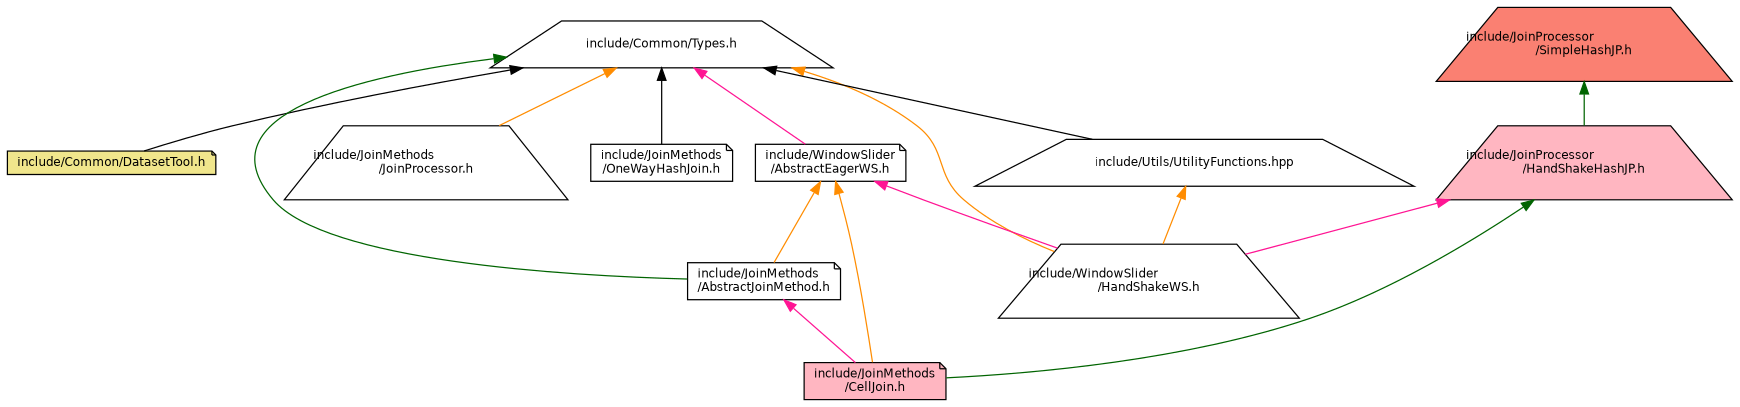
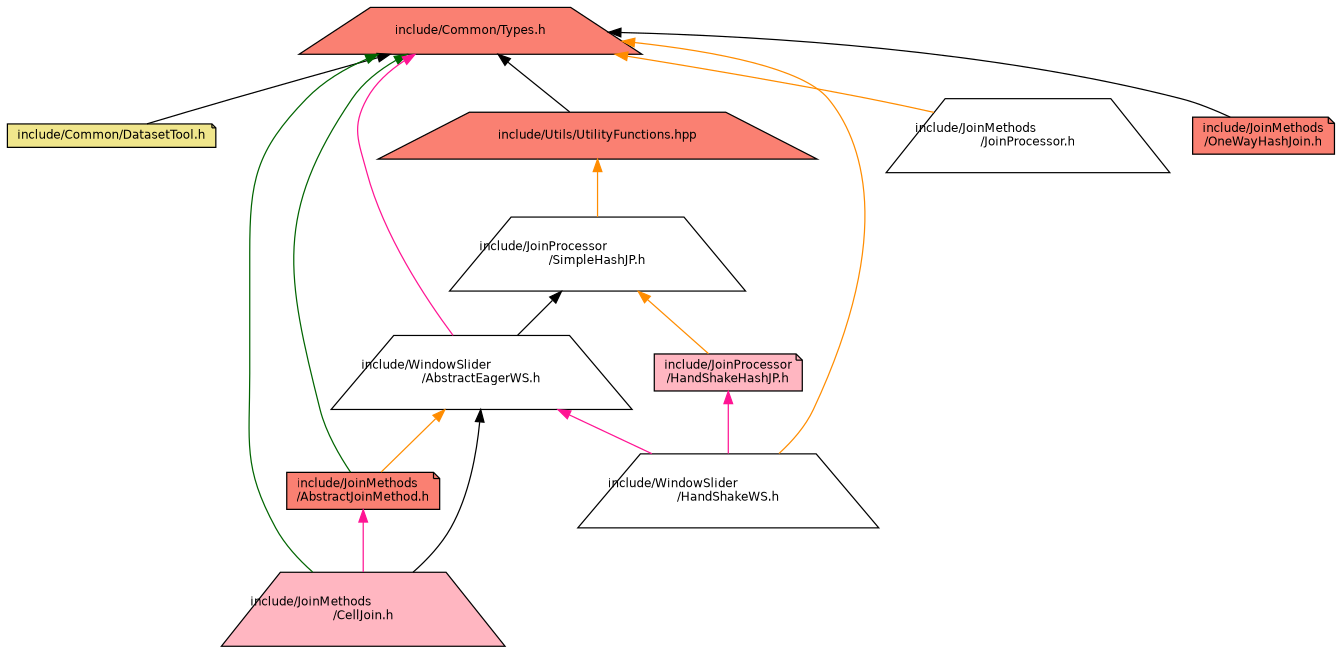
(662, 44) -> (471, 31)
(1584, 44) -> (598, 254)
(1584, 110) -> (678, 327)
(662, 163) -> (1264, 136)
(831, 163) -> (482, 372)
(1194, 163) -> (598, 136)
(1584, 163) -> (728, 372)
(1172, 221) -> (598, 194)
(858, 277) -> (462, 504)
(764, 281) -> (363, 491)
none -> (535, 318)
(1249, 336) -> (250, 300)
(875, 381) -> (363, 609)
